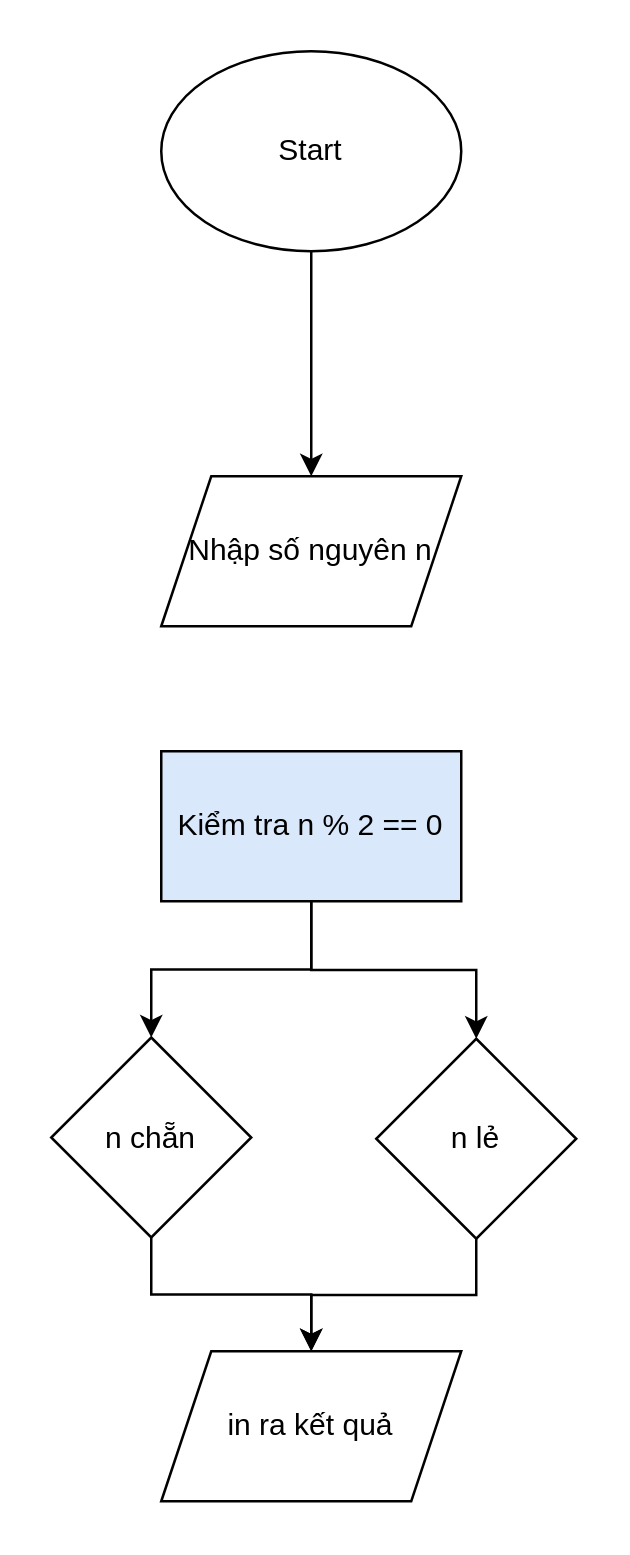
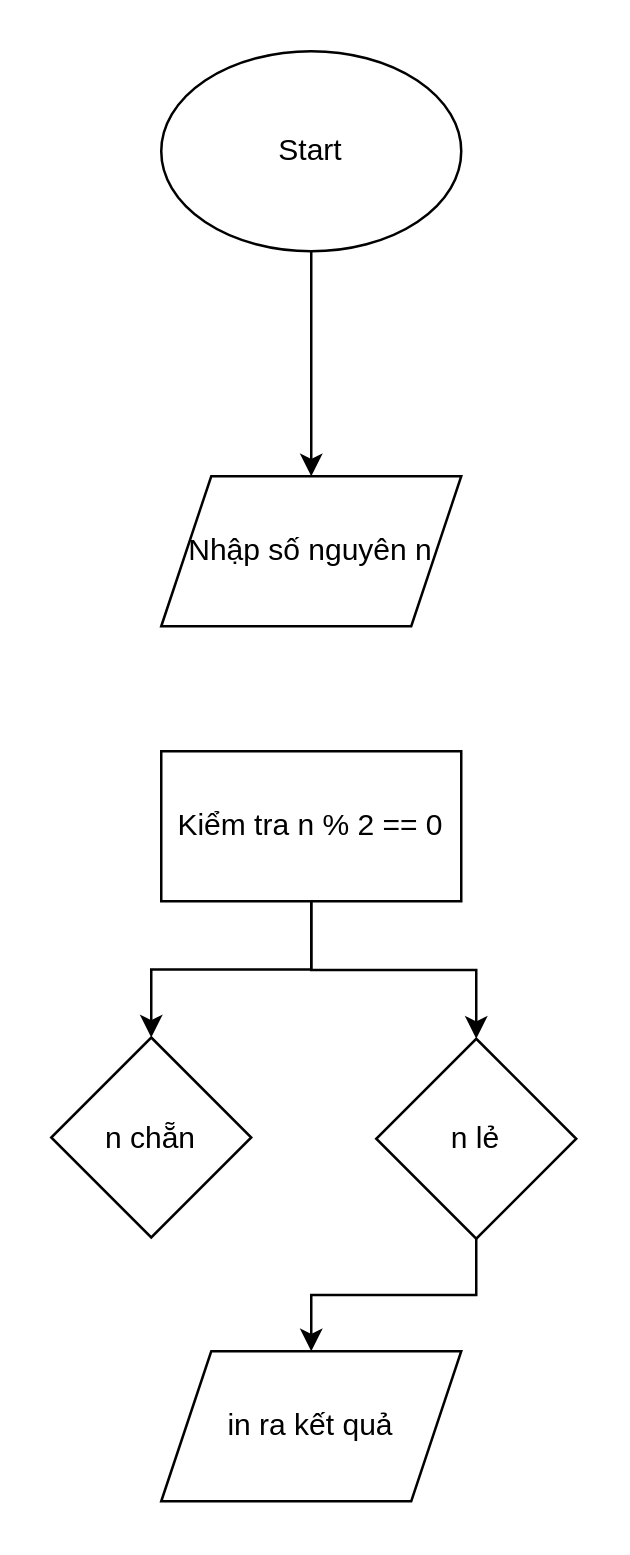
(311, 826) -> (311, 826)
(202, 1295) -> none
